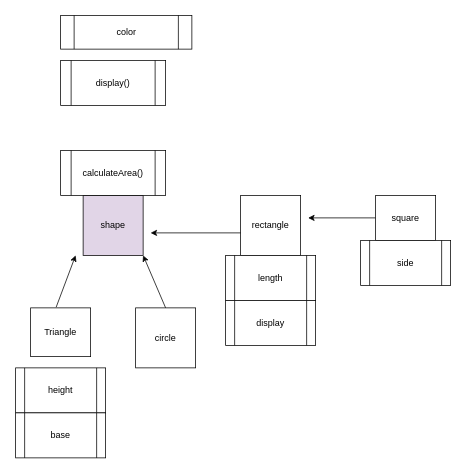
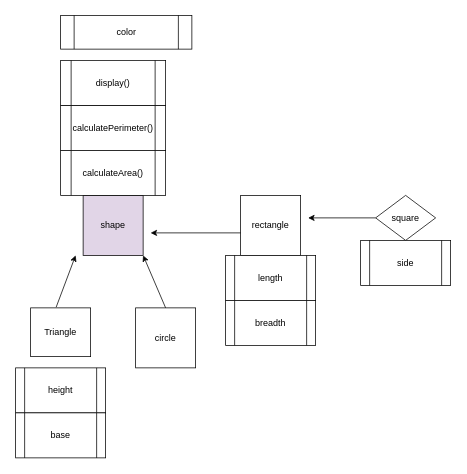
none -> (113, 128)
(405, 218) -> (405, 218)
(270, 323) -> (270, 323)
